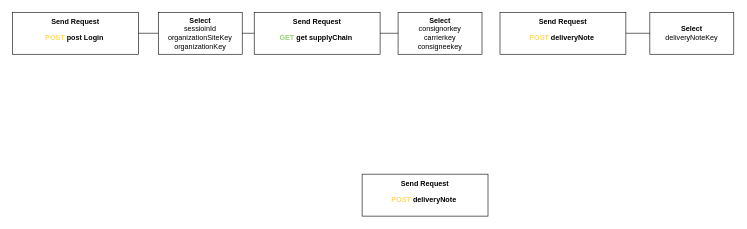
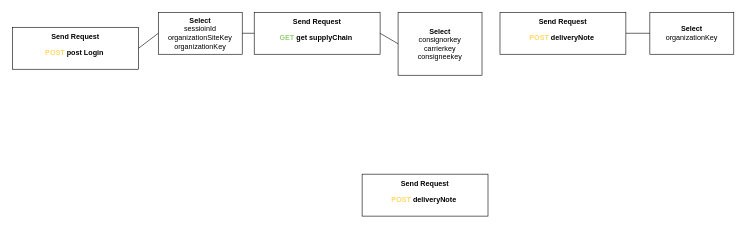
(75, 33) -> (75, 48)
(440, 33) -> (440, 44)
(692, 33) -> (692, 33)
